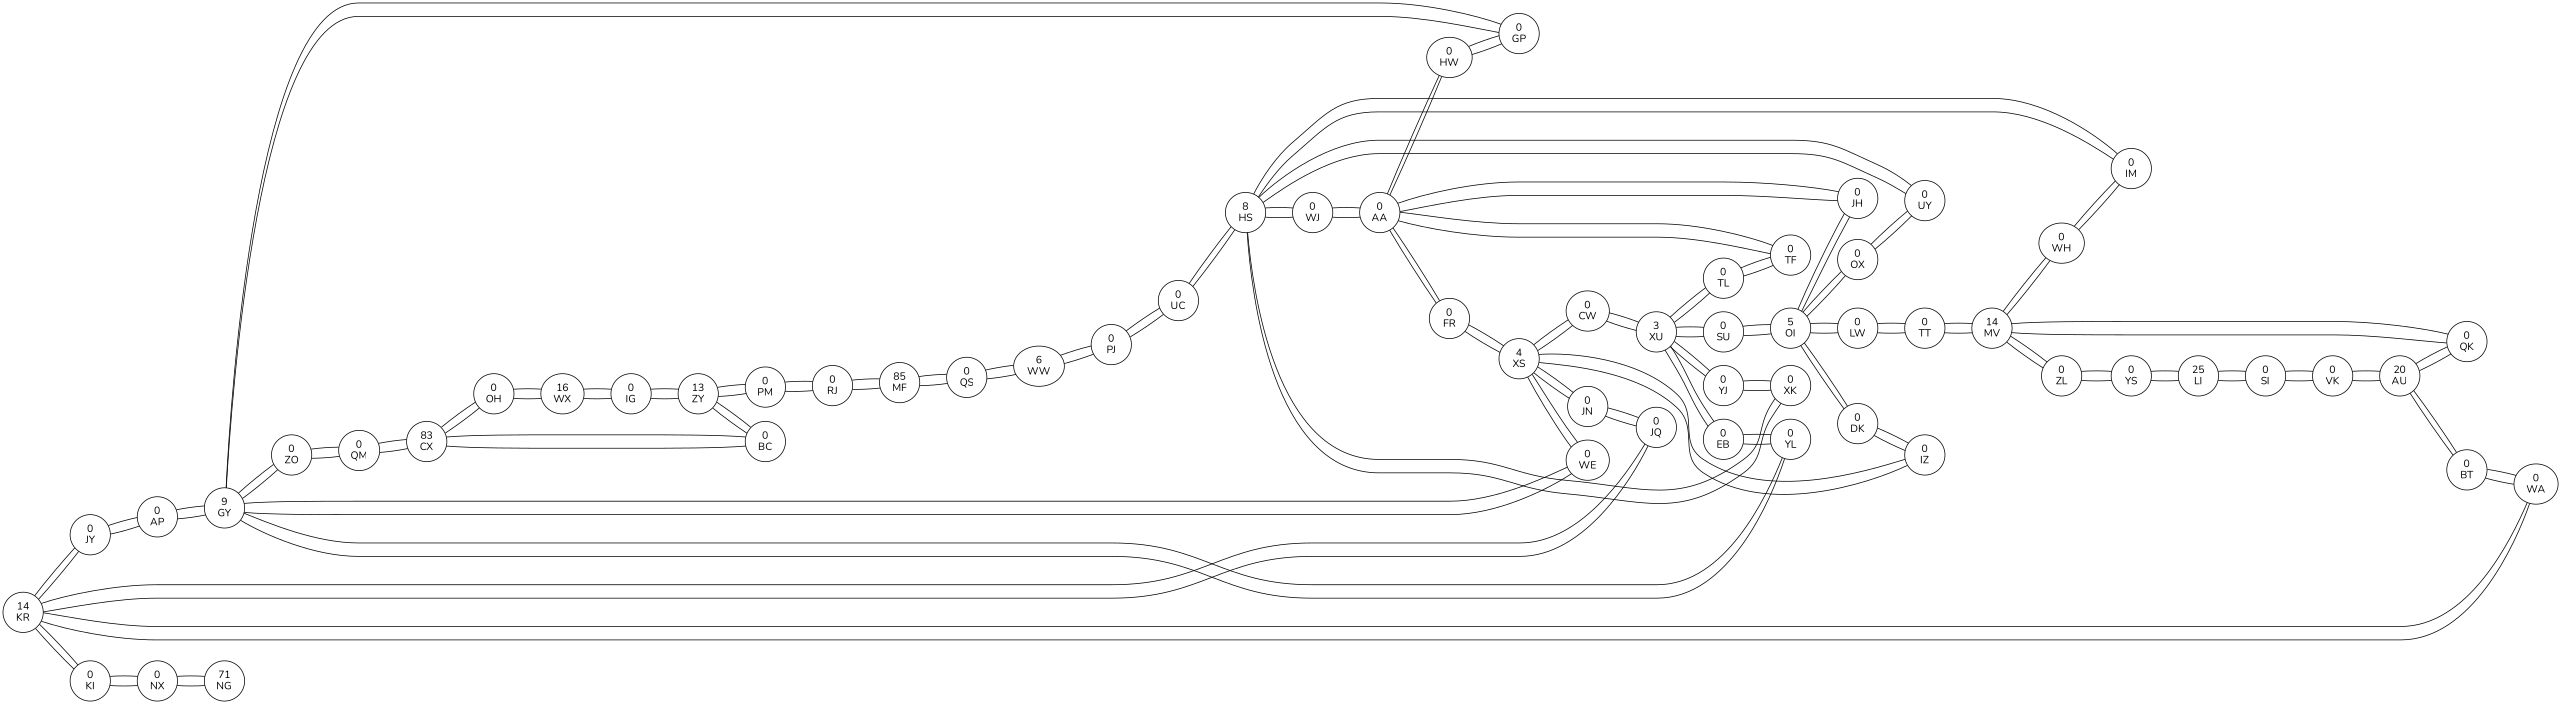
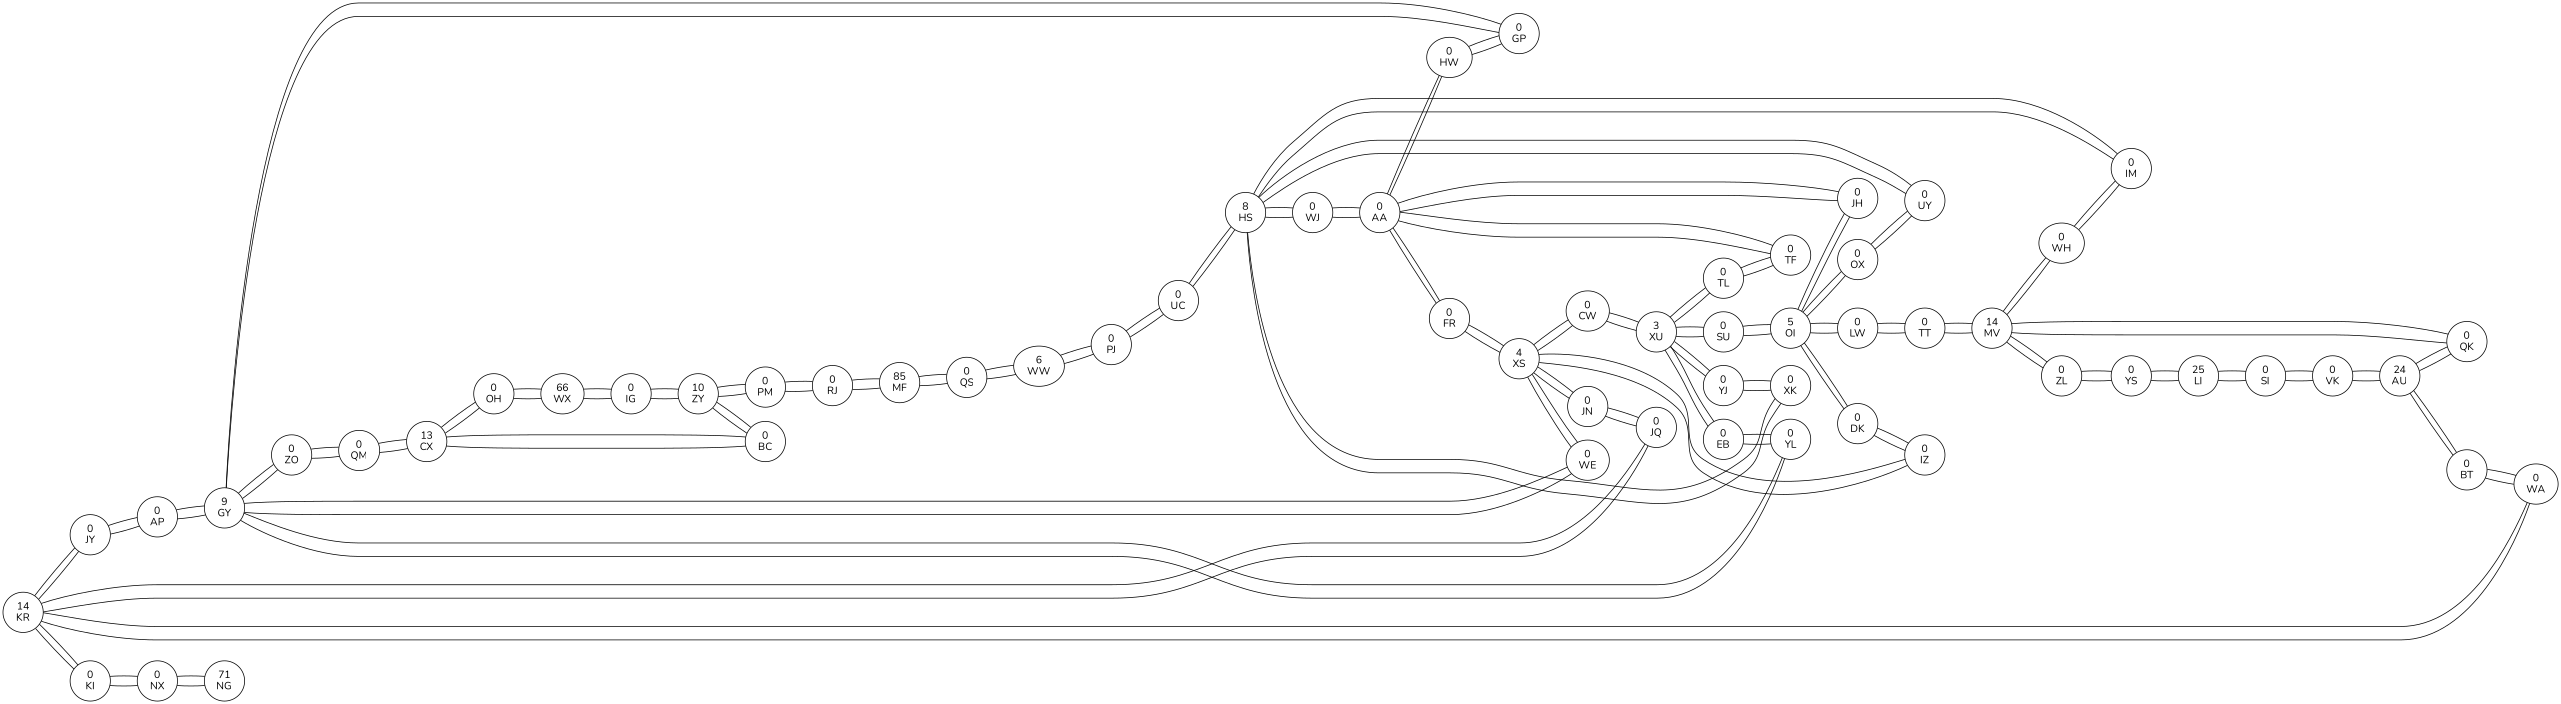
(2400, 376) -> (2400, 376)
(562, 394) -> (562, 394)
(698, 394) -> (698, 394)
(427, 442) -> (427, 442)
